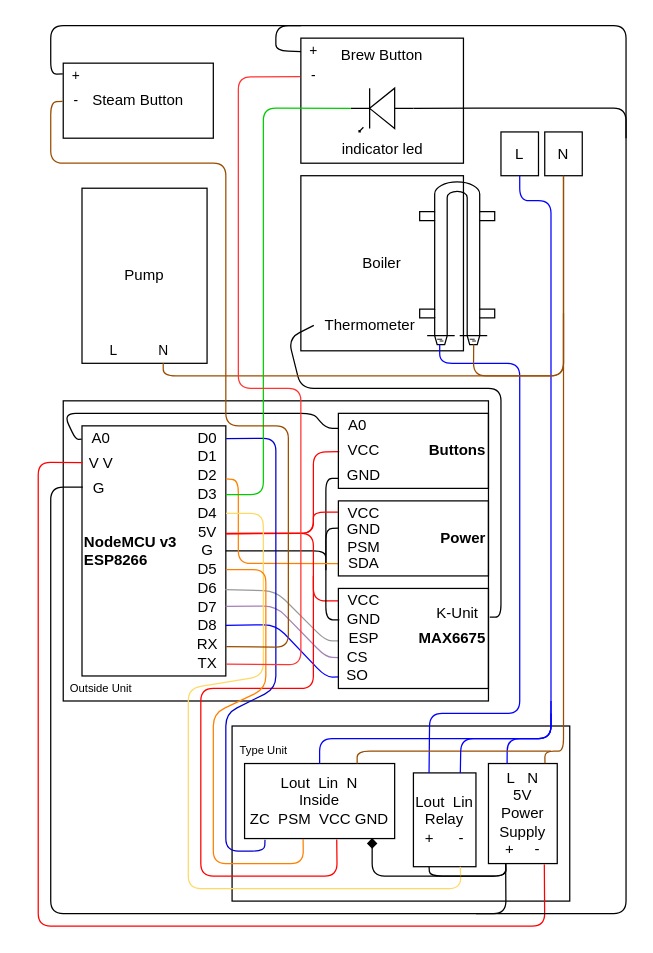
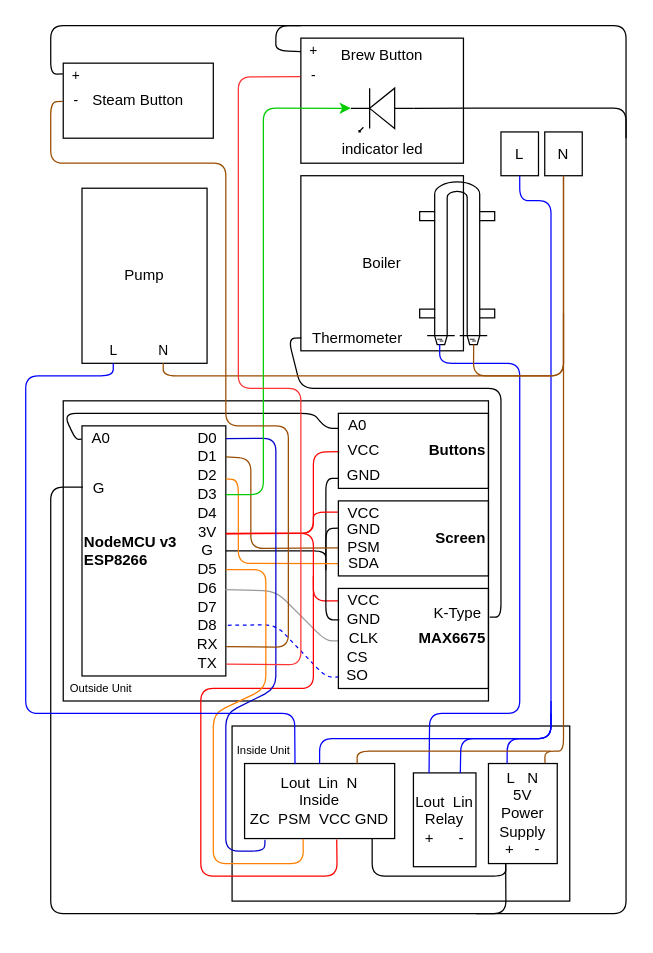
(344, 108) -> (341, 108)
(369, 326) -> (357, 338)
(101, 463) -> none
none -> (251, 492)
(208, 532) -> (208, 532)
(465, 538) -> (460, 538)
(458, 613) -> (458, 613)
(285, 615) -> none
(285, 634) -> (285, 634)
(364, 638) -> (364, 638)
none -> (26, 653)
(264, 751) -> (264, 751)
(188, 804) -> none
(372, 848) -> (372, 843)
(429, 870) -> none
(75, 926) -> none
